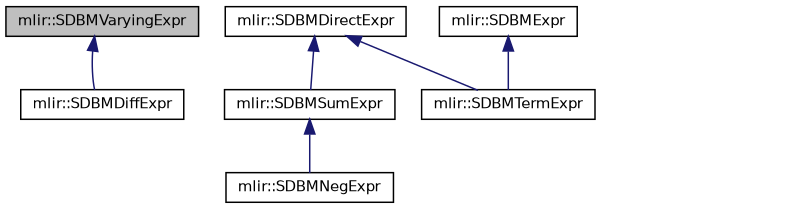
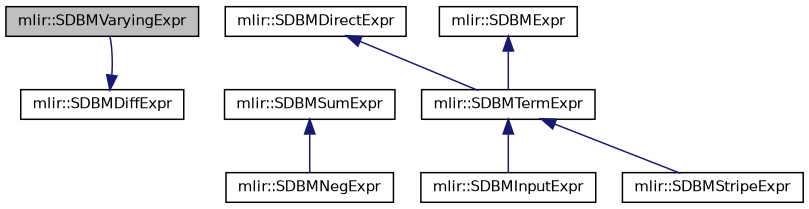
(92, 71) -> (112, 56)
(312, 71) -> none
none -> (508, 187)
none -> (713, 187)
